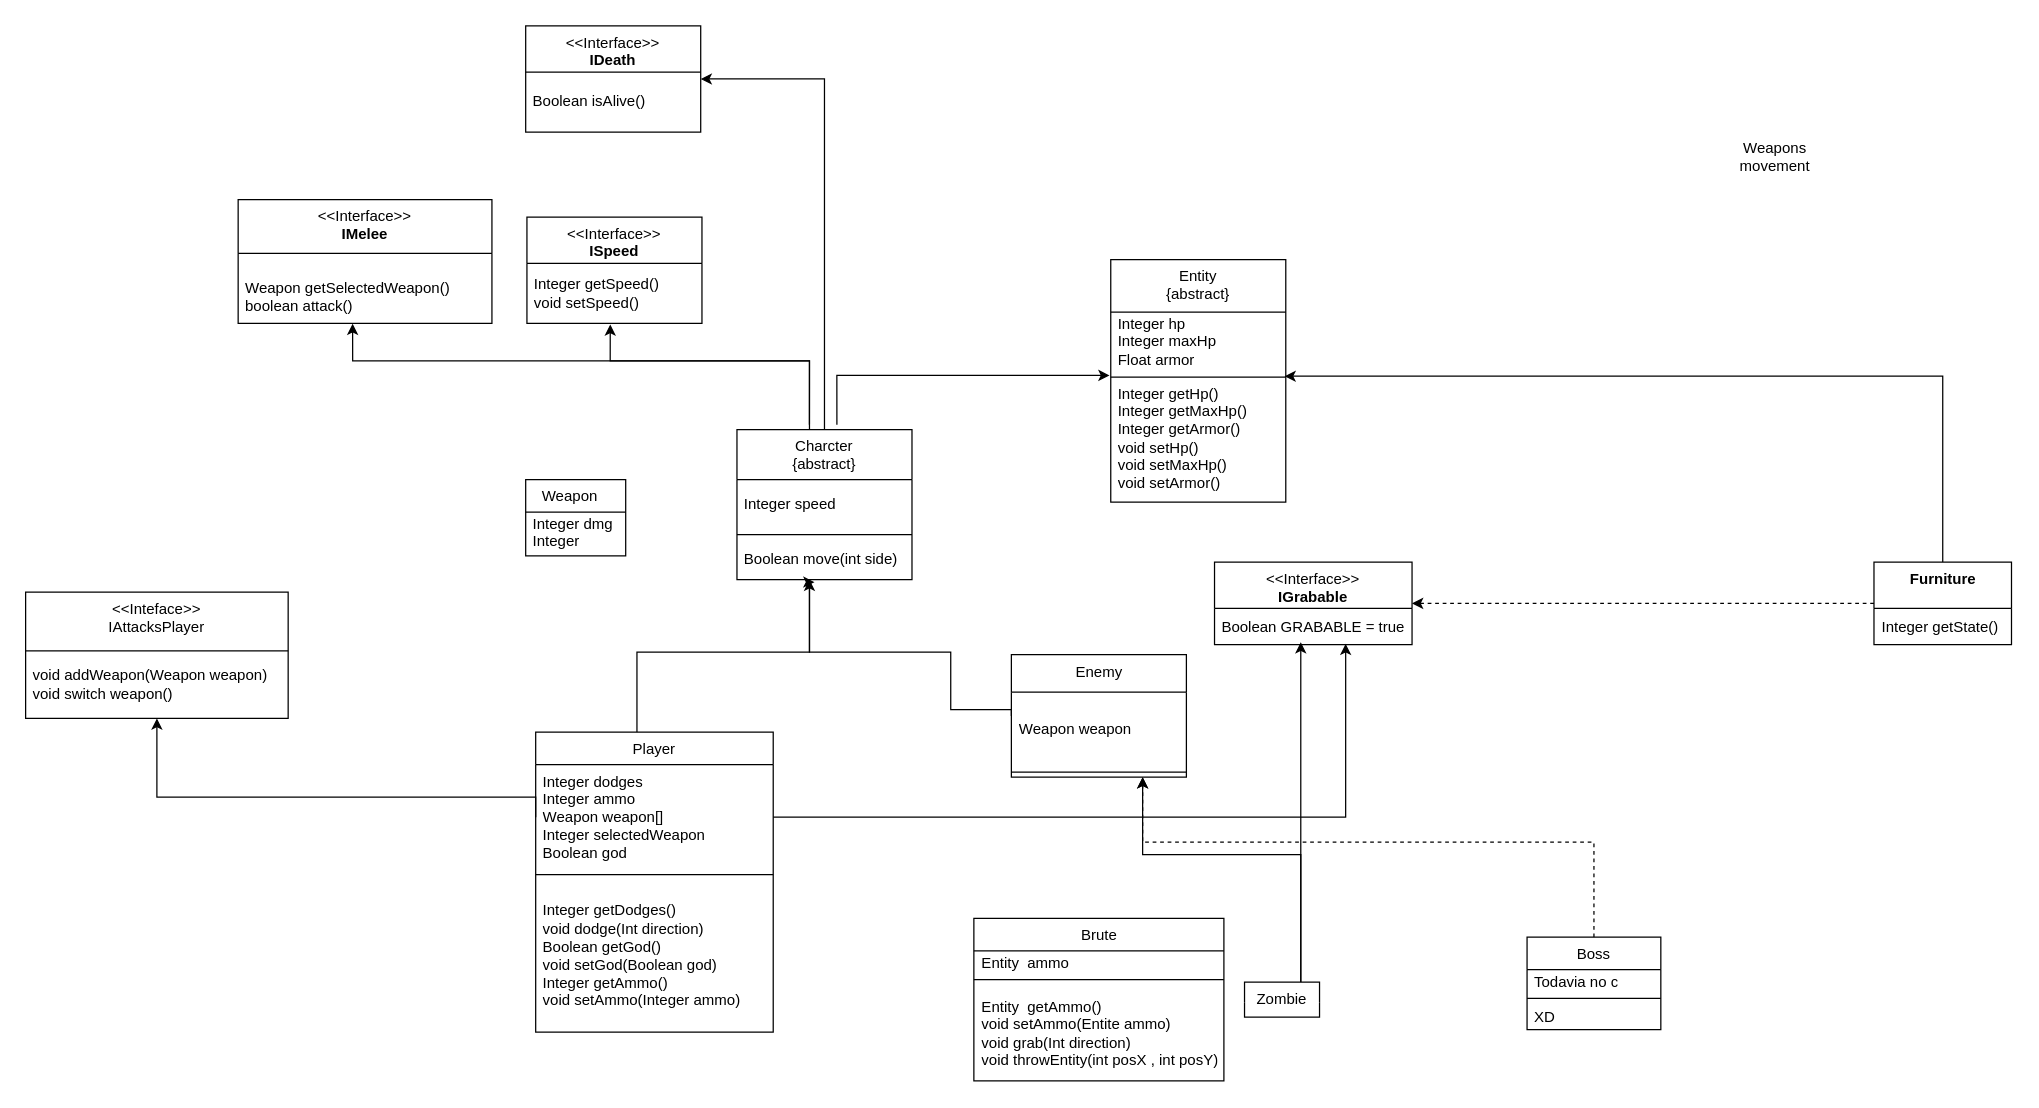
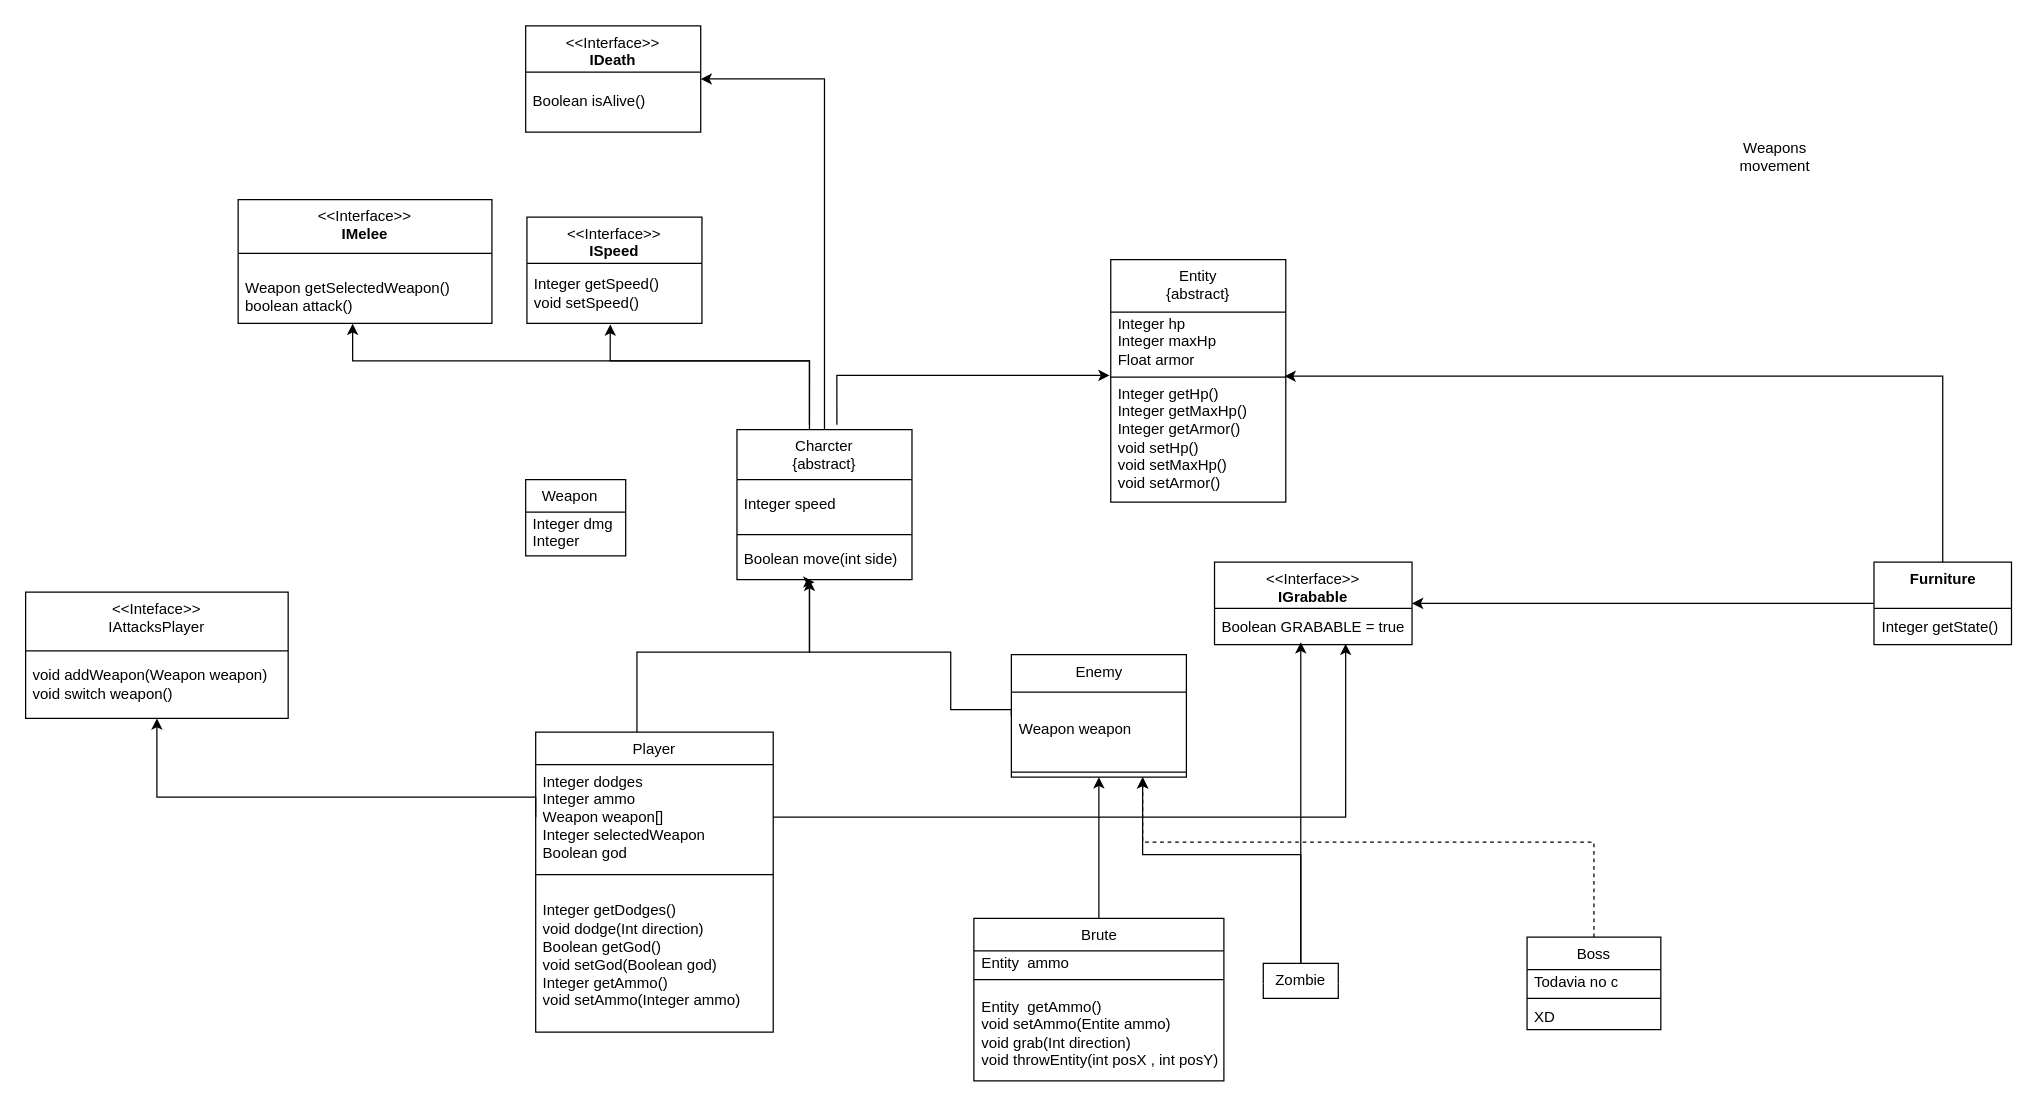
(1646, 603) -> (1646, 603)
none -> (1099, 852)
(1282, 999) -> (1301, 981)
